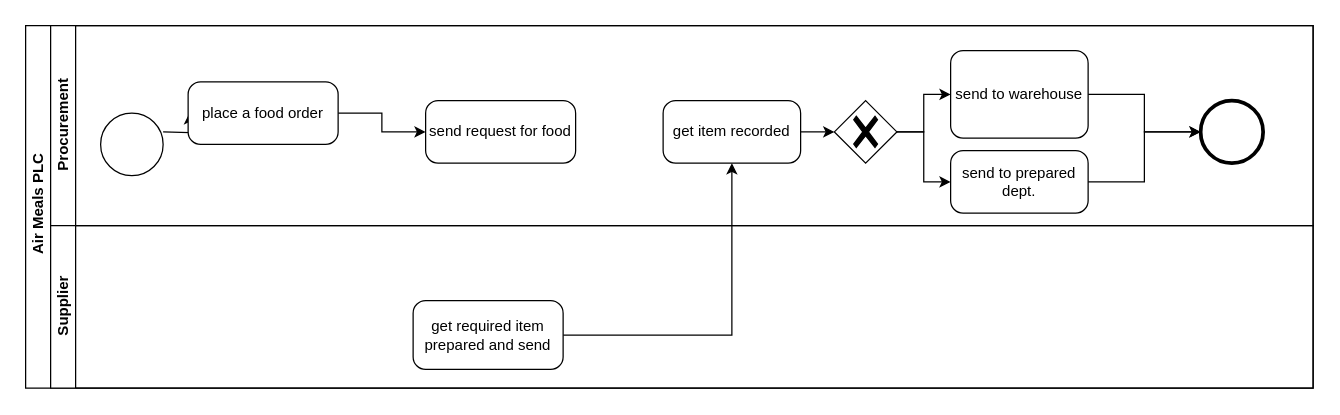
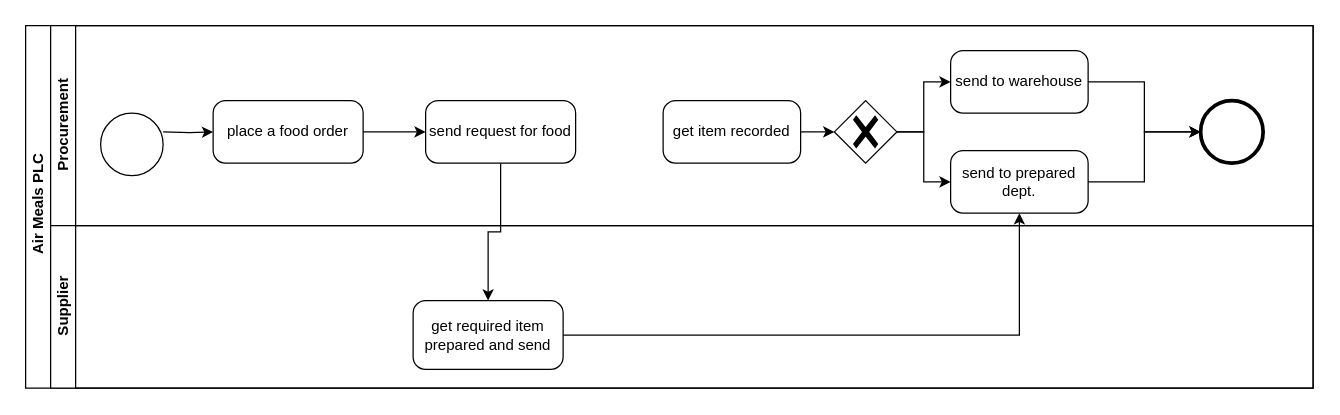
(1019, 94) -> (1019, 82)
(263, 113) -> (288, 132)
none -> (499, 232)
(732, 255) -> (930, 335)
